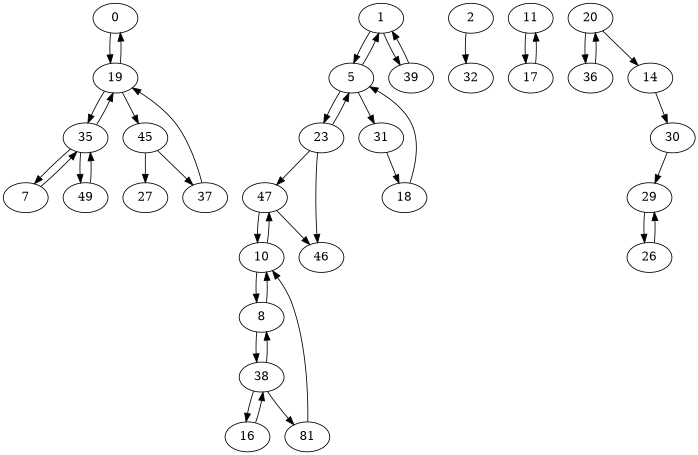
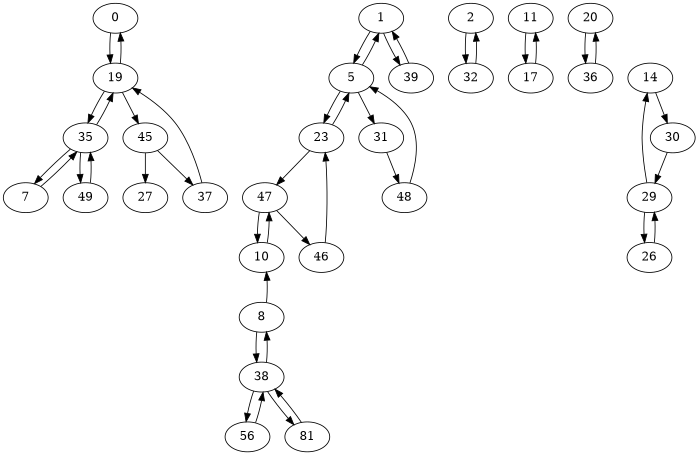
(617, 45) -> (642, 142)
none -> (476, 52)
(316, 193) -> (327, 202)
(404, 198) -> (404, 198)
(256, 283) -> none
(303, 347) -> (291, 409)
(248, 437) -> (248, 437)
